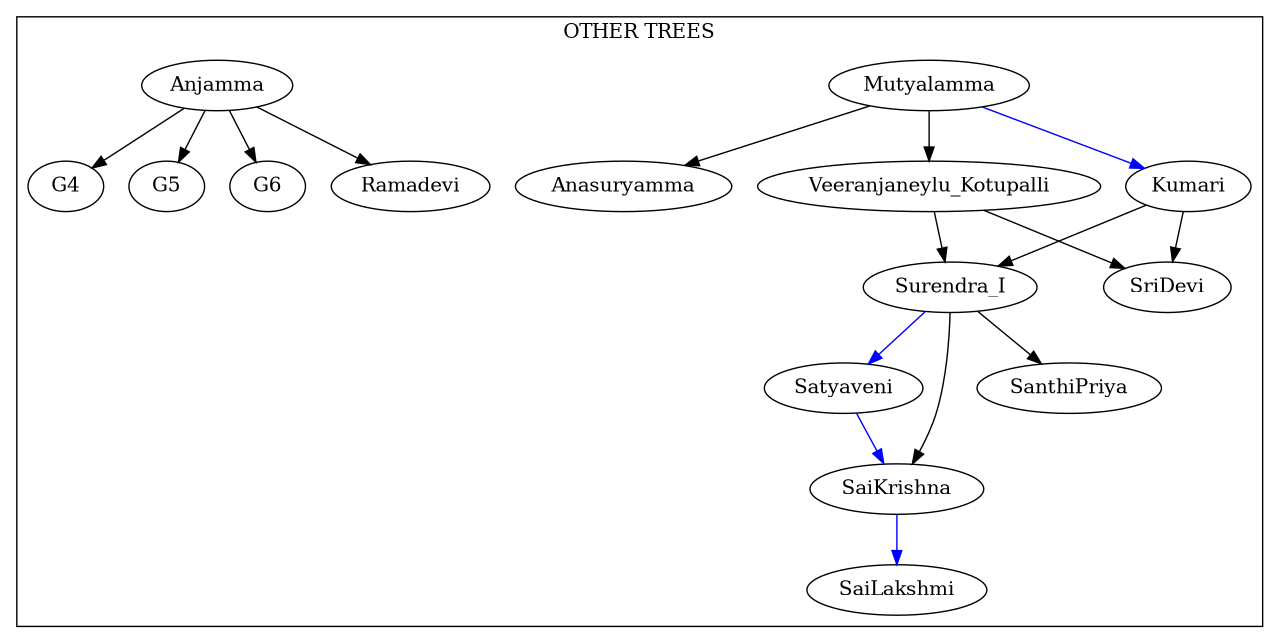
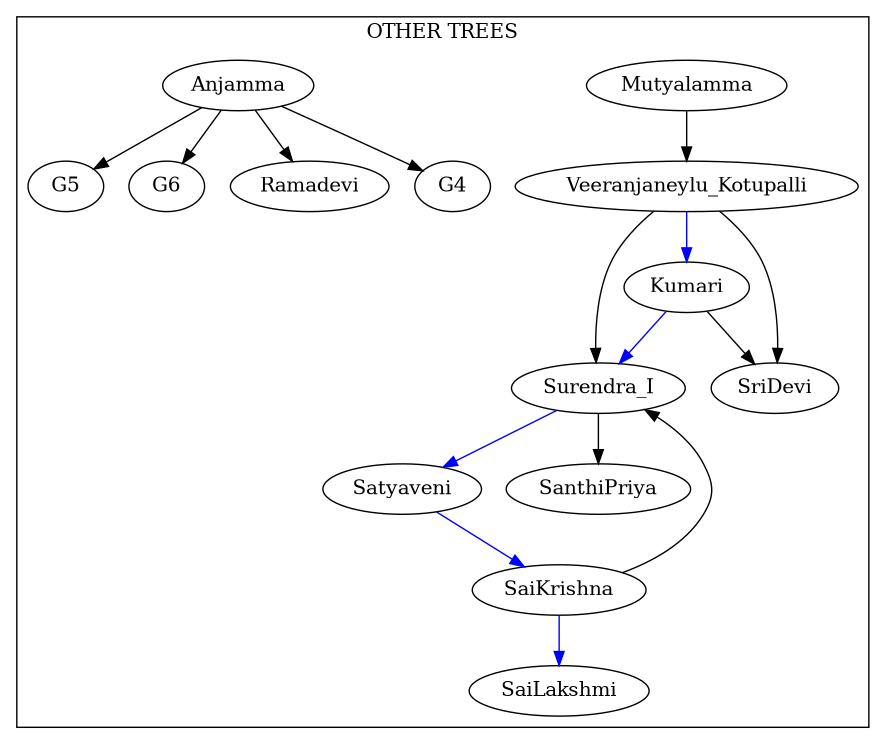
(1057, 135) -> (687, 230)
(624, 186) -> none
(1079, 233) -> (648, 332)
(943, 384) -> (708, 506)
